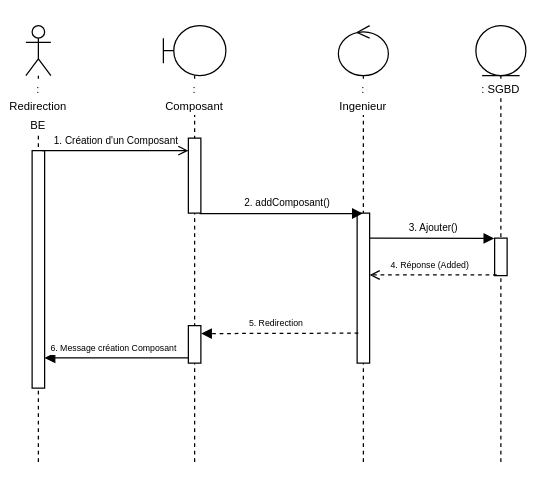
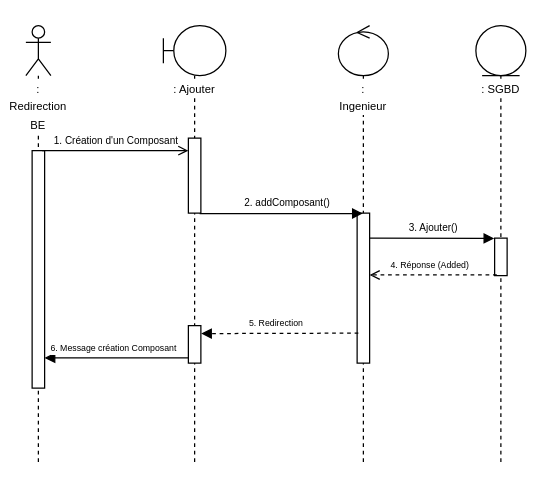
(194, 97) -> (194, 97)
